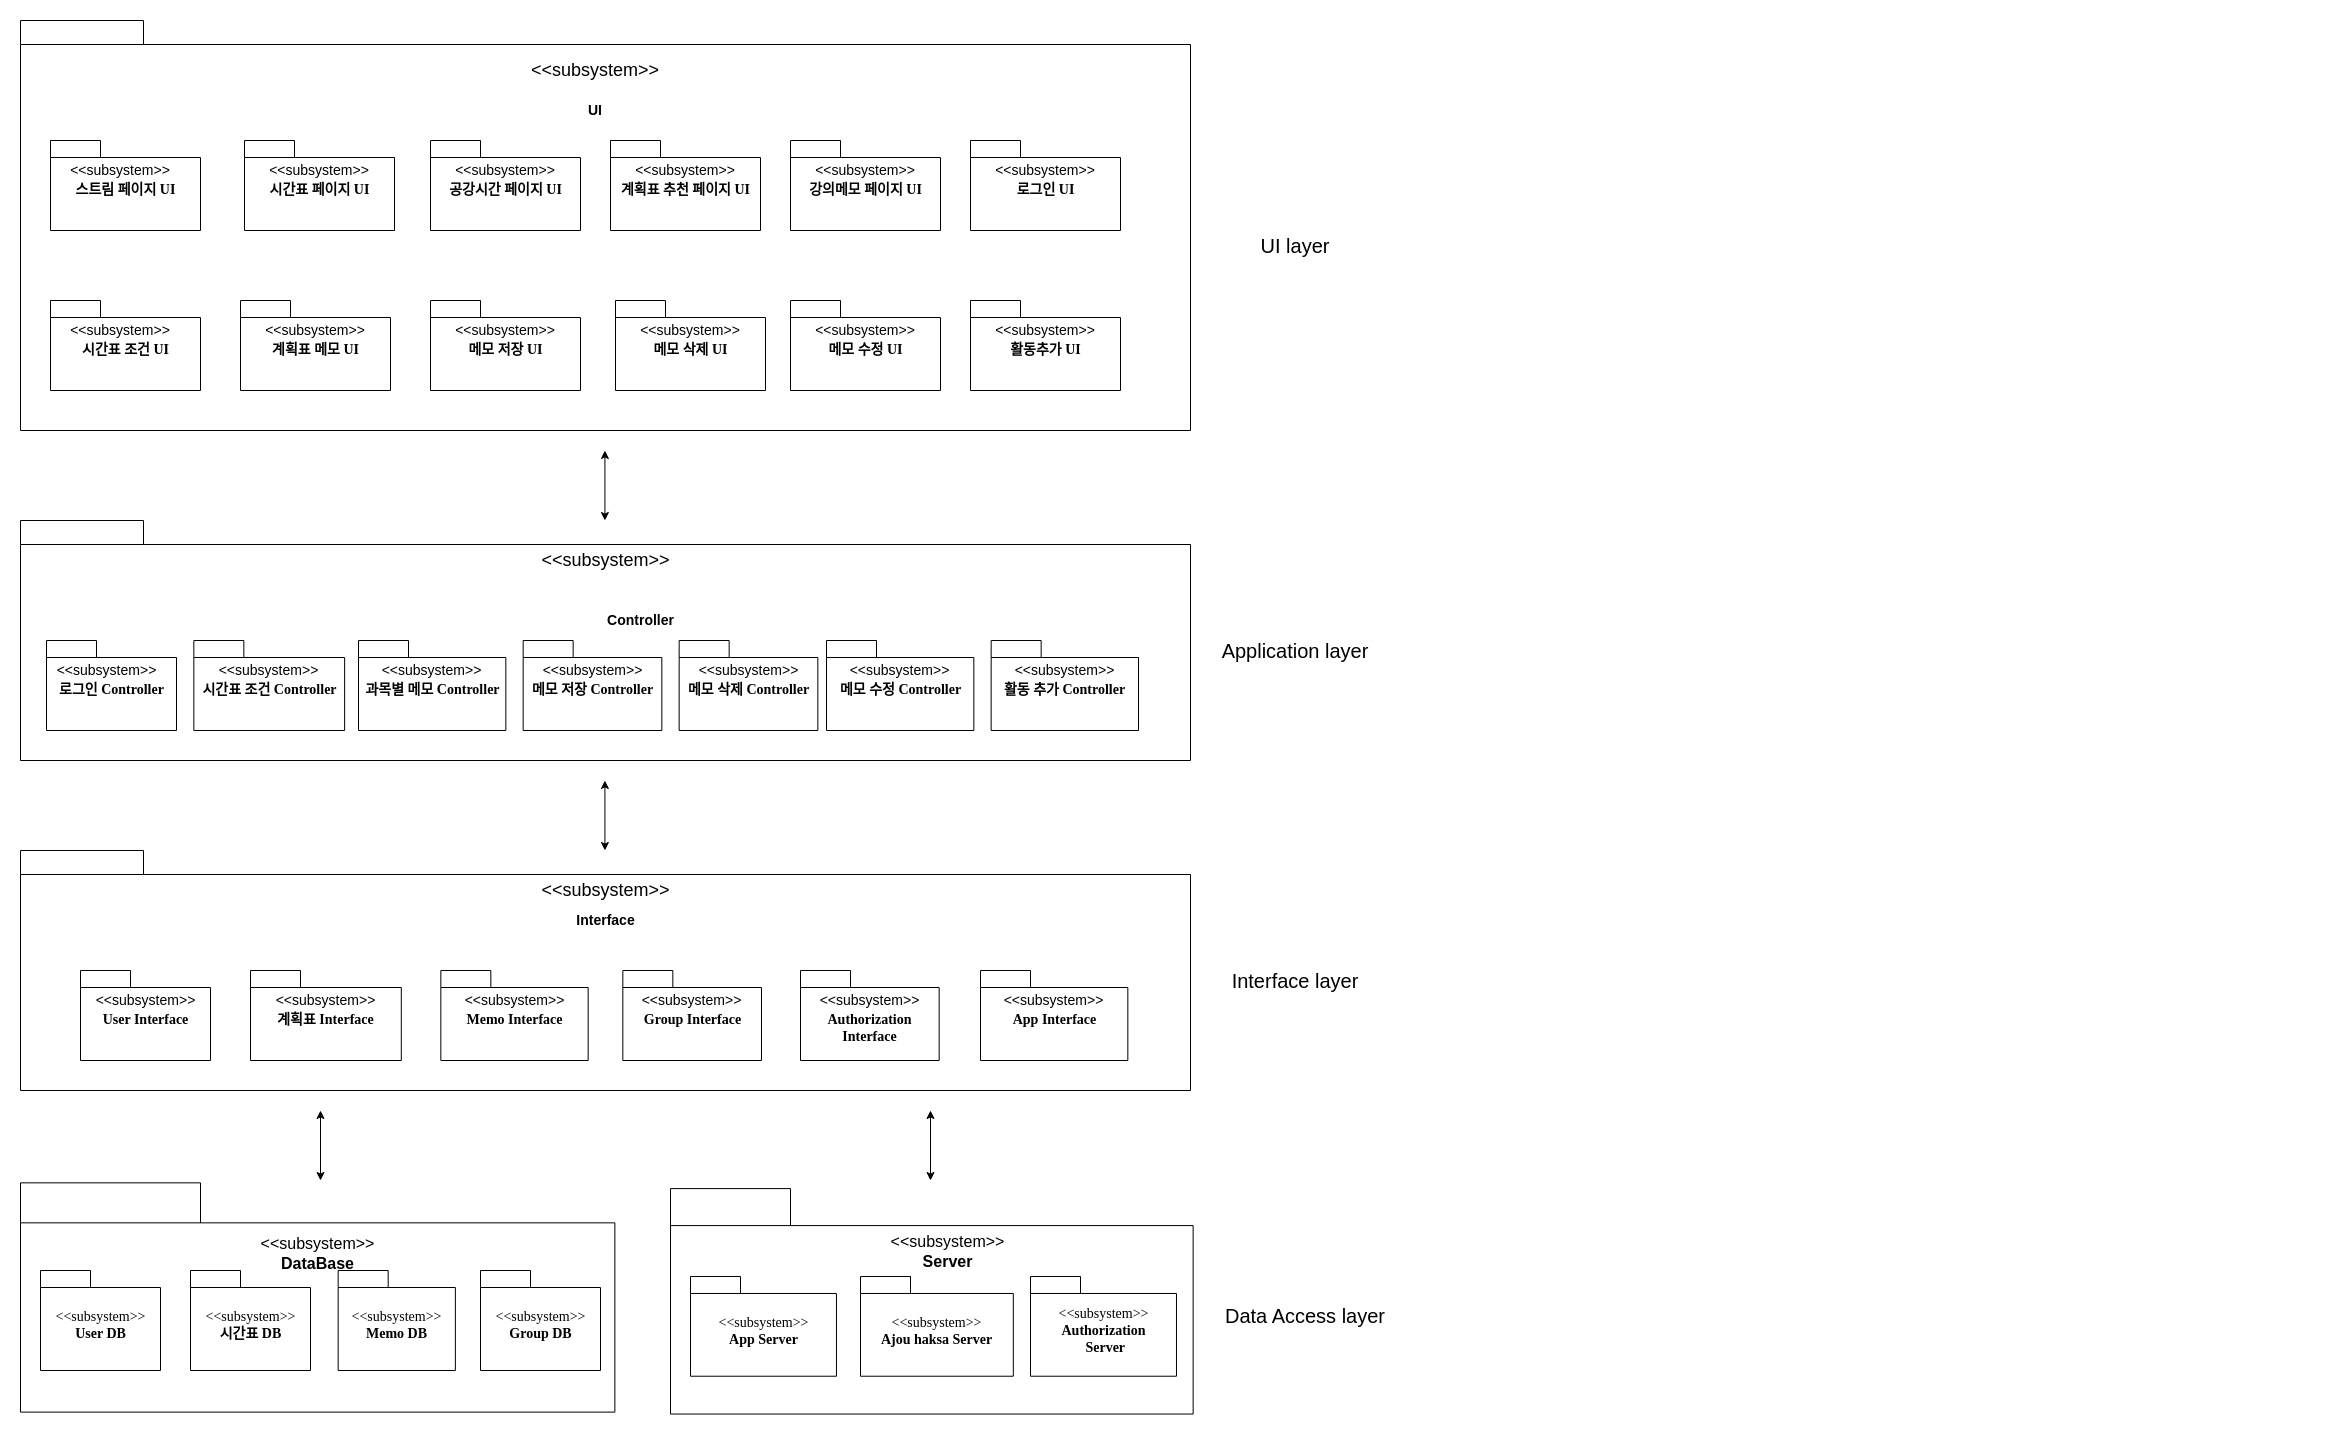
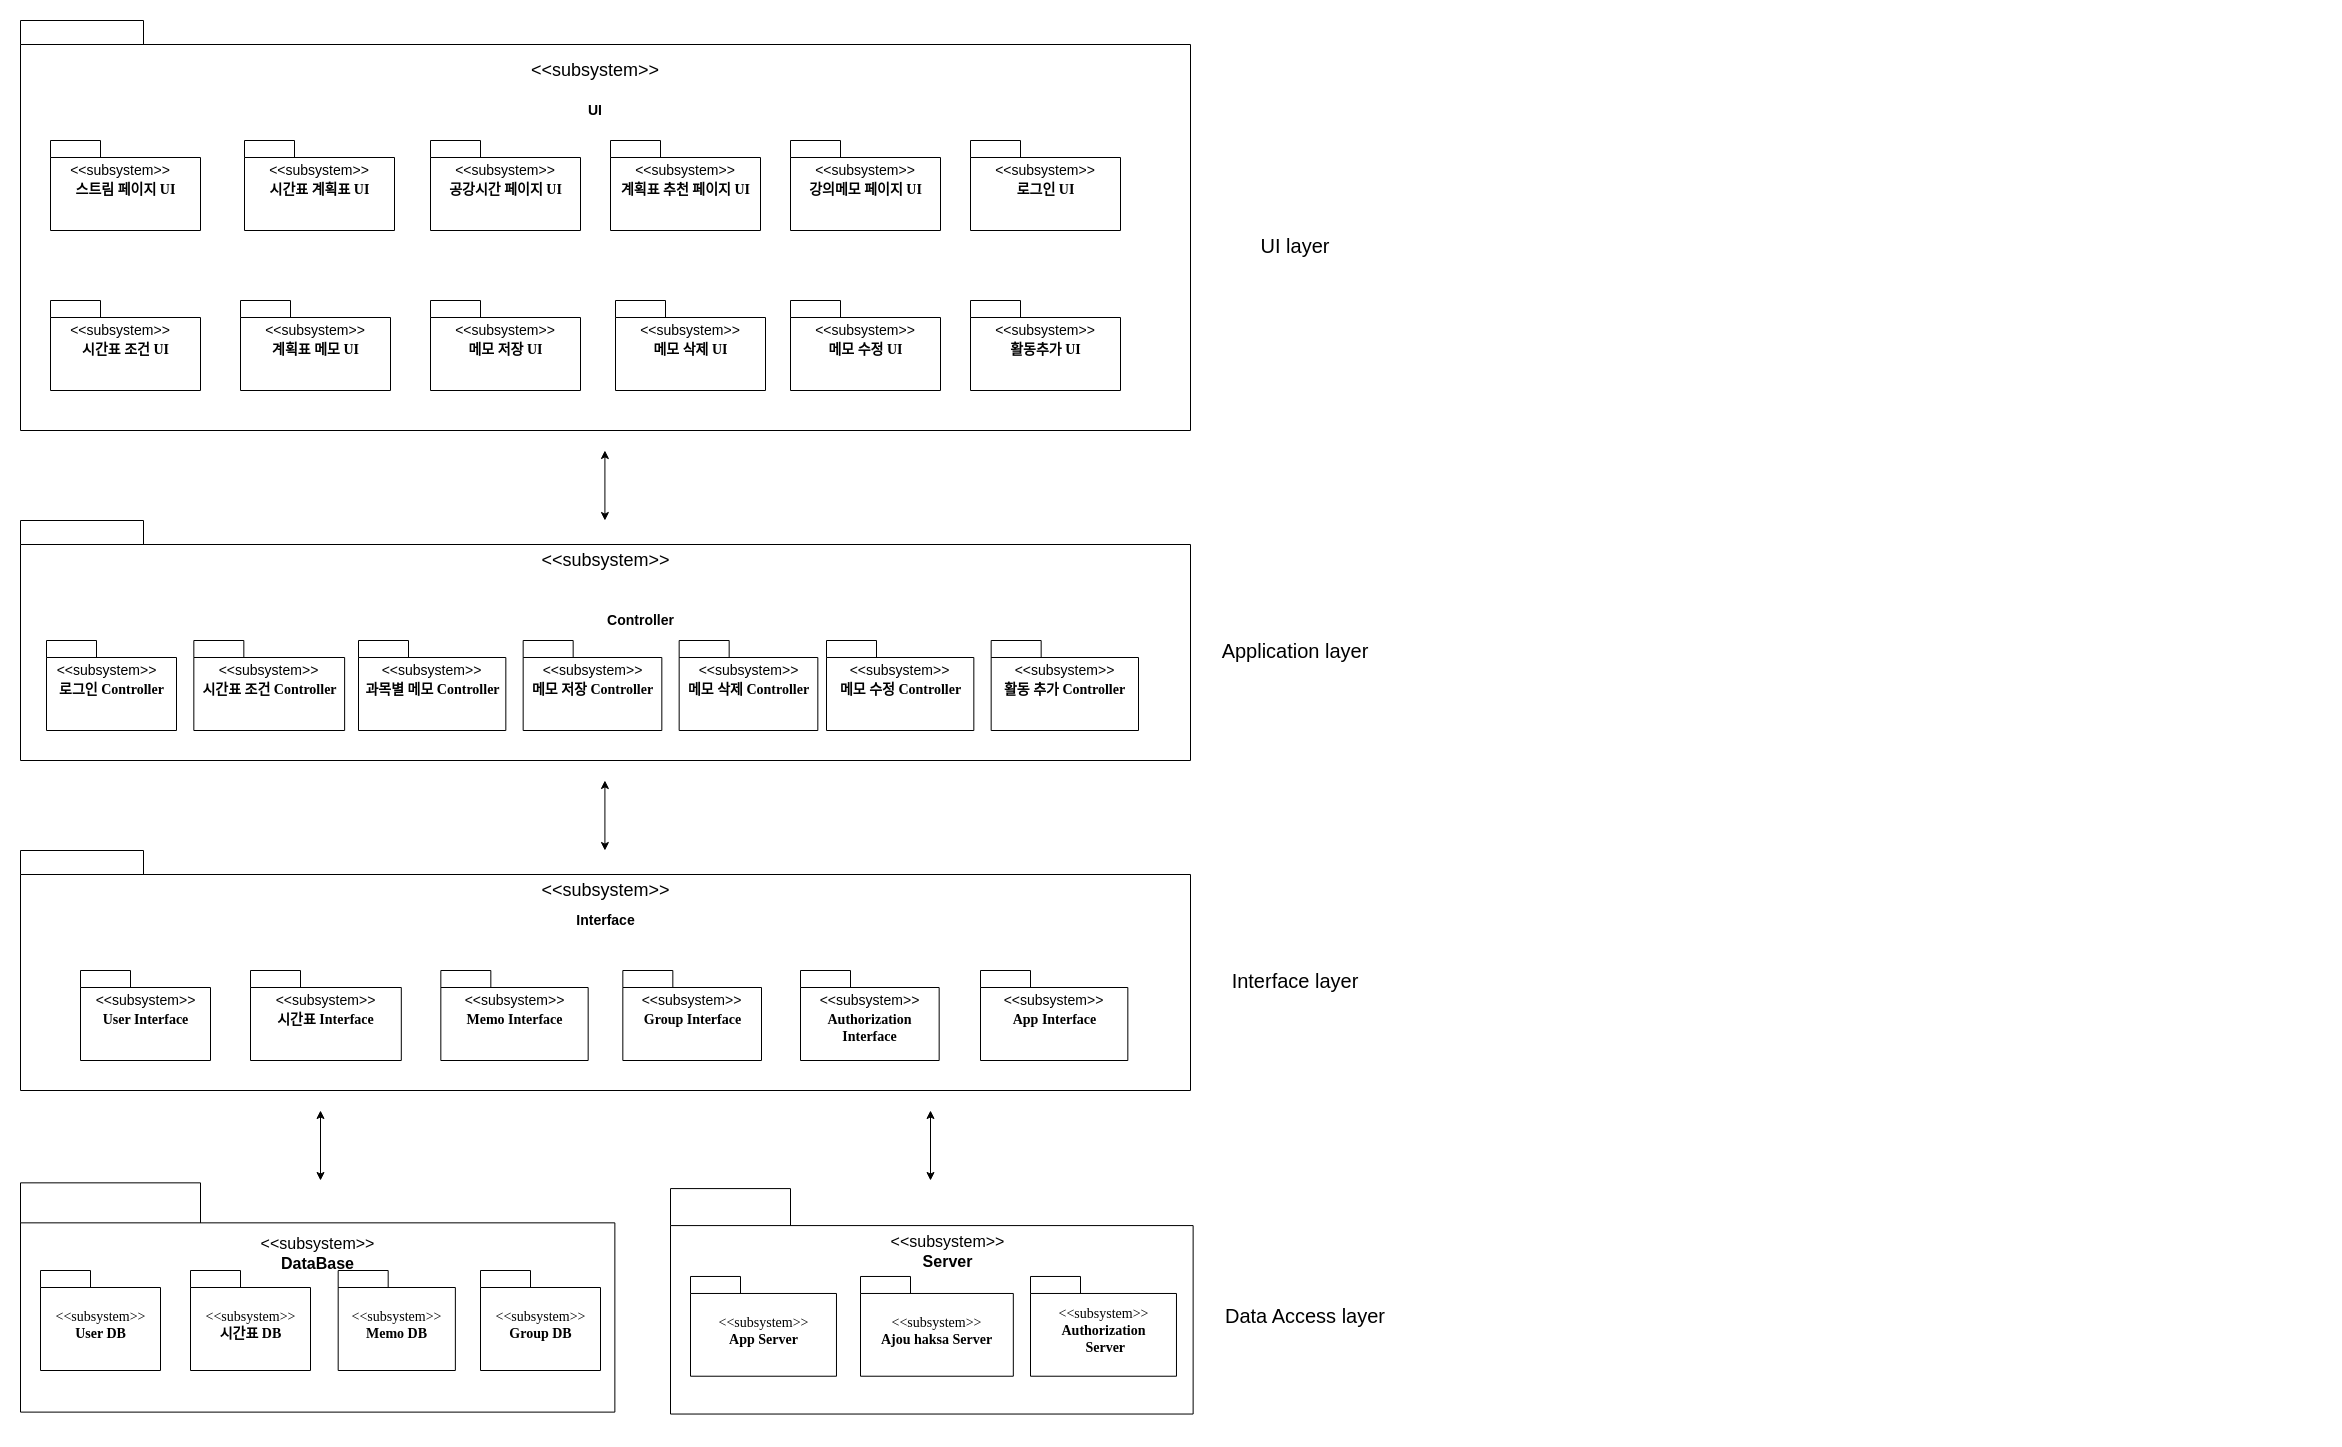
(320, 191) -> (320, 191)
(326, 1021) -> (326, 1021)
